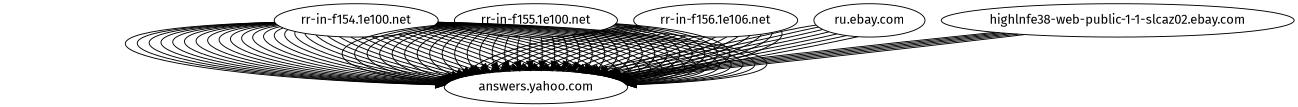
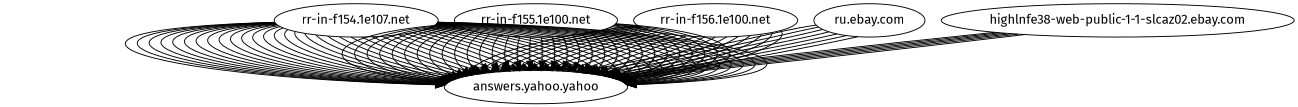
(356, 20) -> (356, 20)
(716, 20) -> (716, 20)
(536, 87) -> (536, 87)
